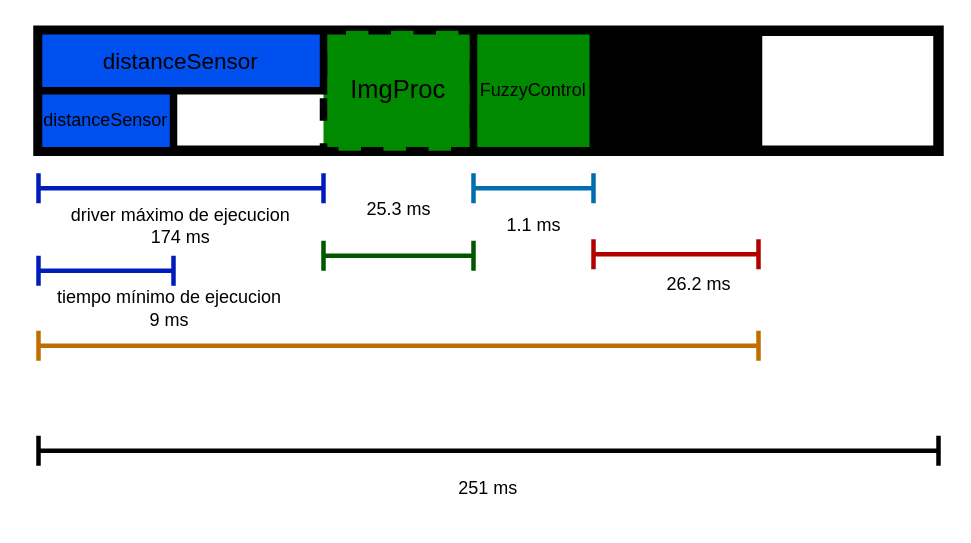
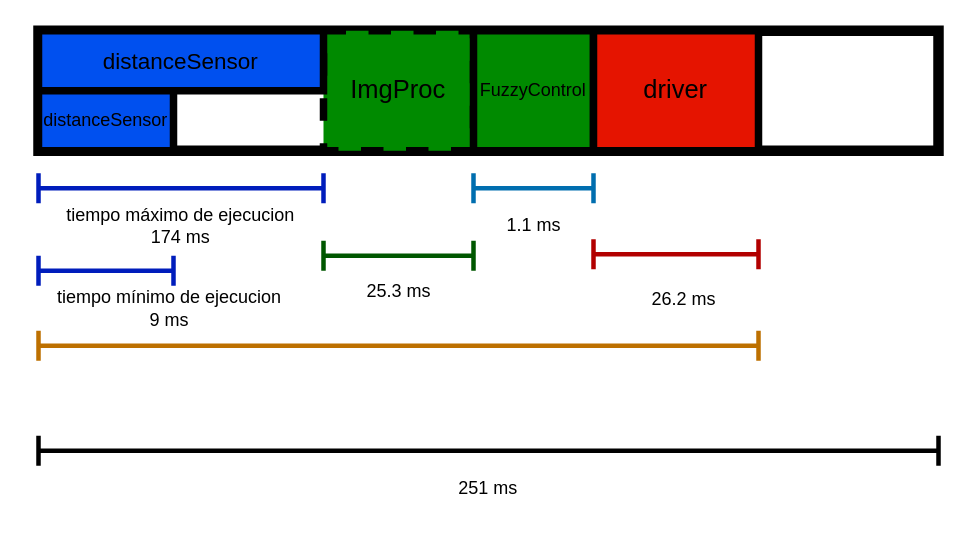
(676, 91) -> (676, 91)
(398, 209) -> (398, 292)
(181, 226) -> (181, 226)
(698, 284) -> (683, 299)
